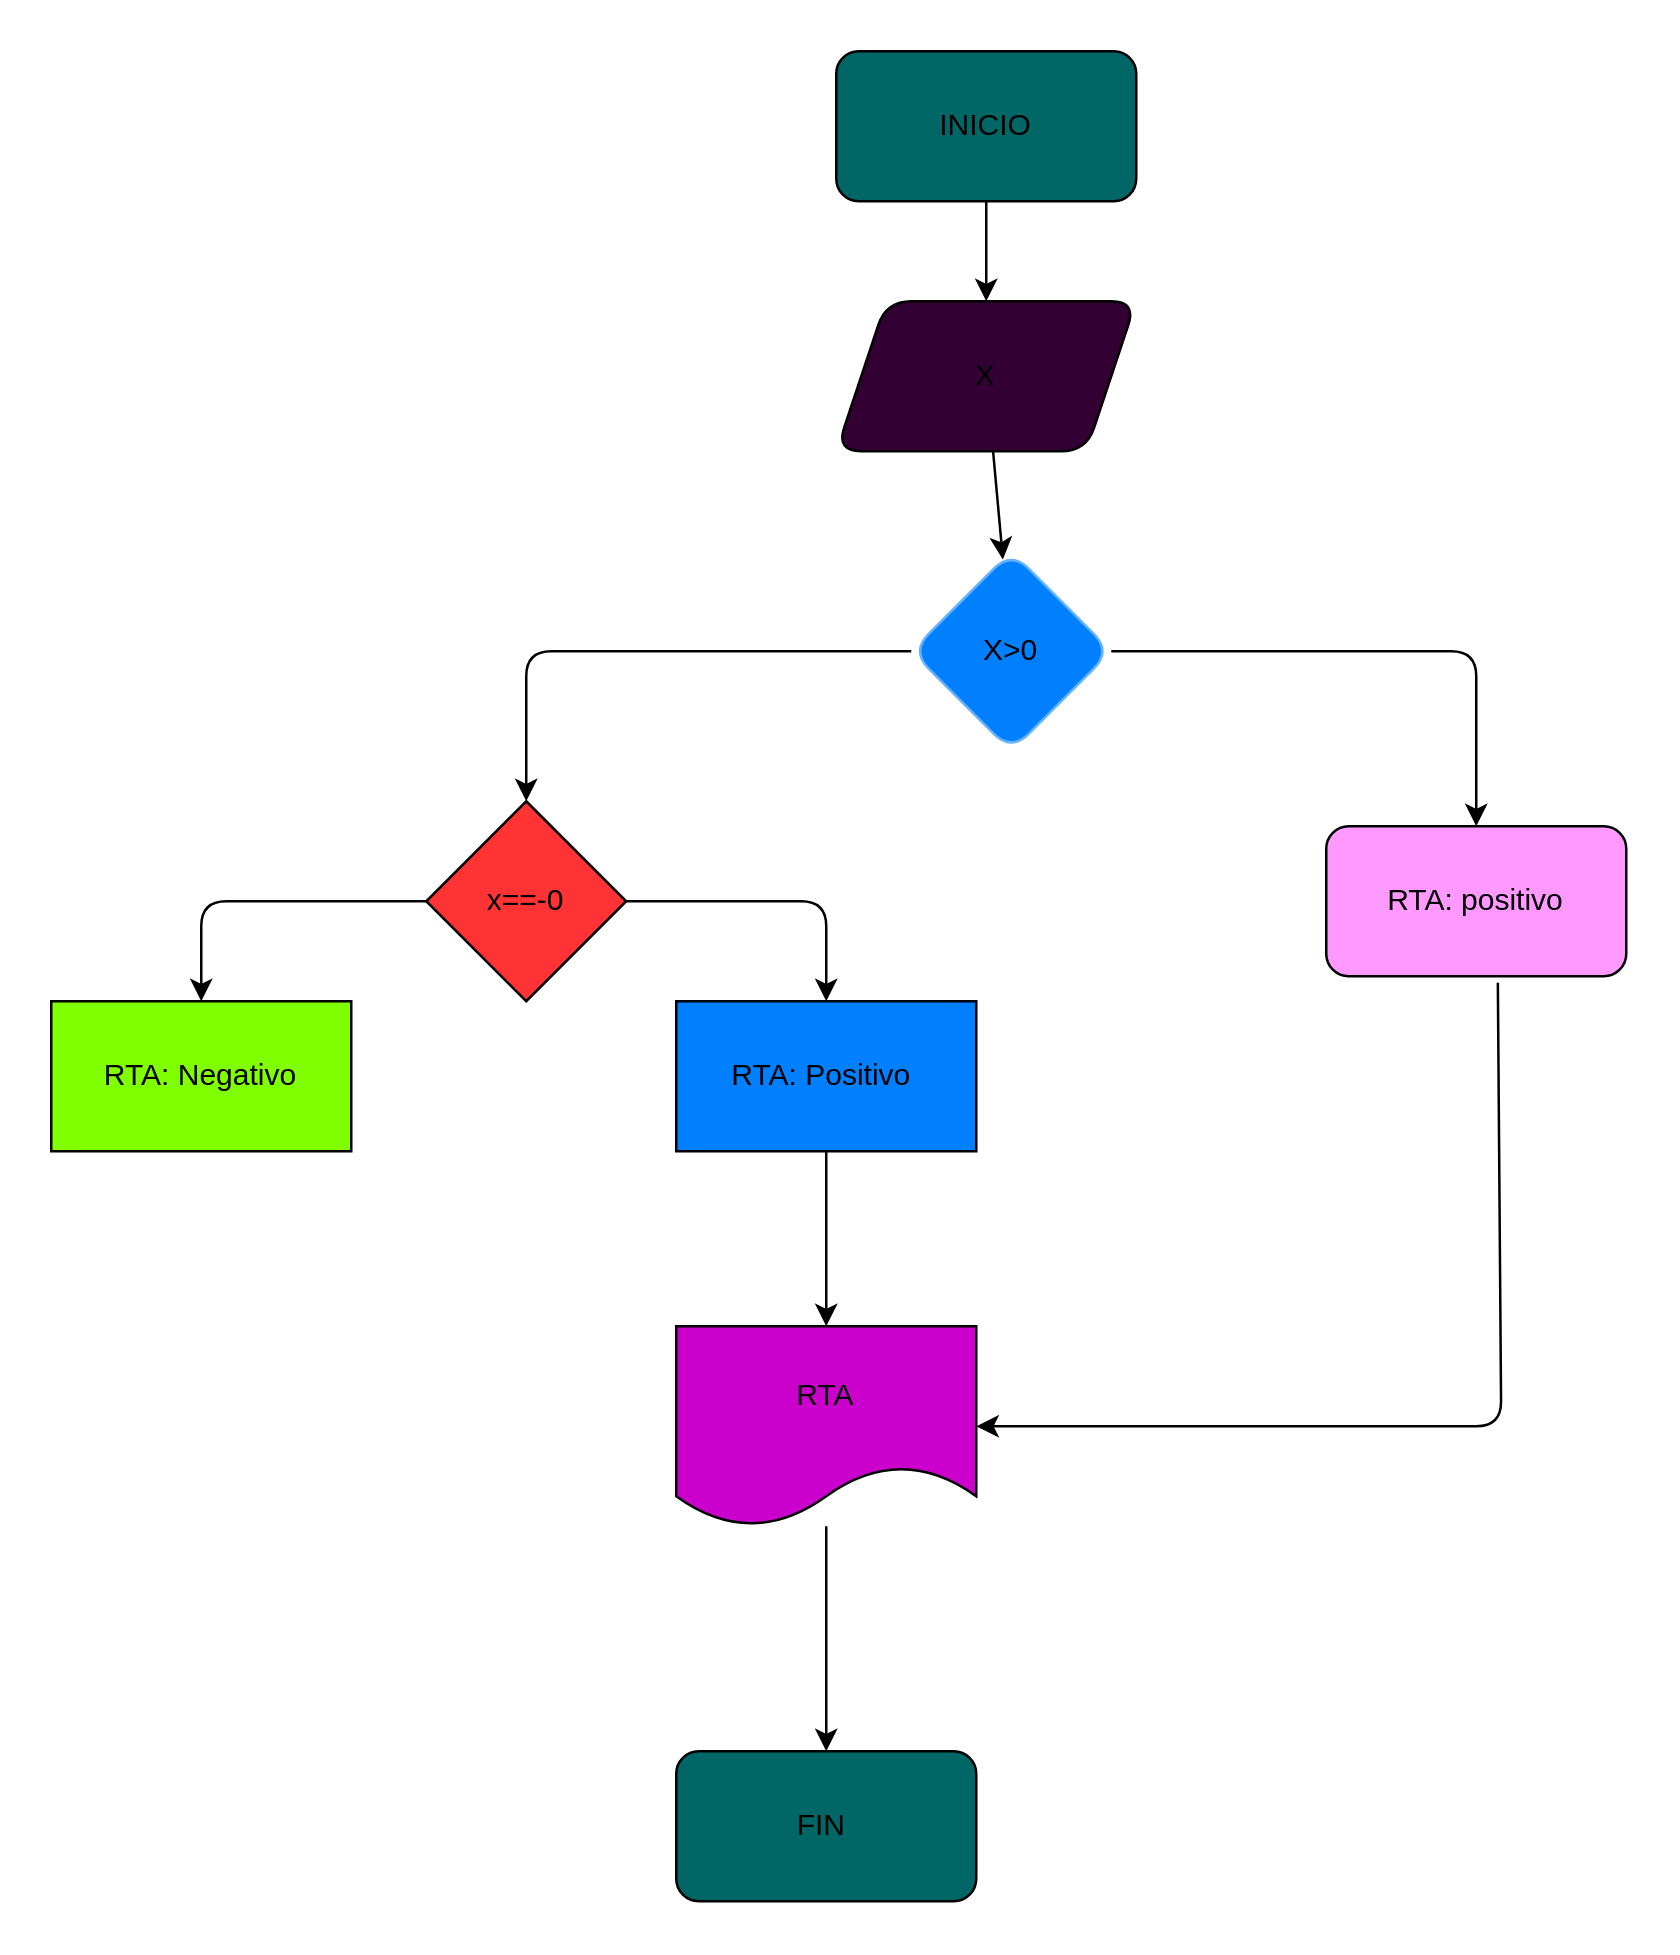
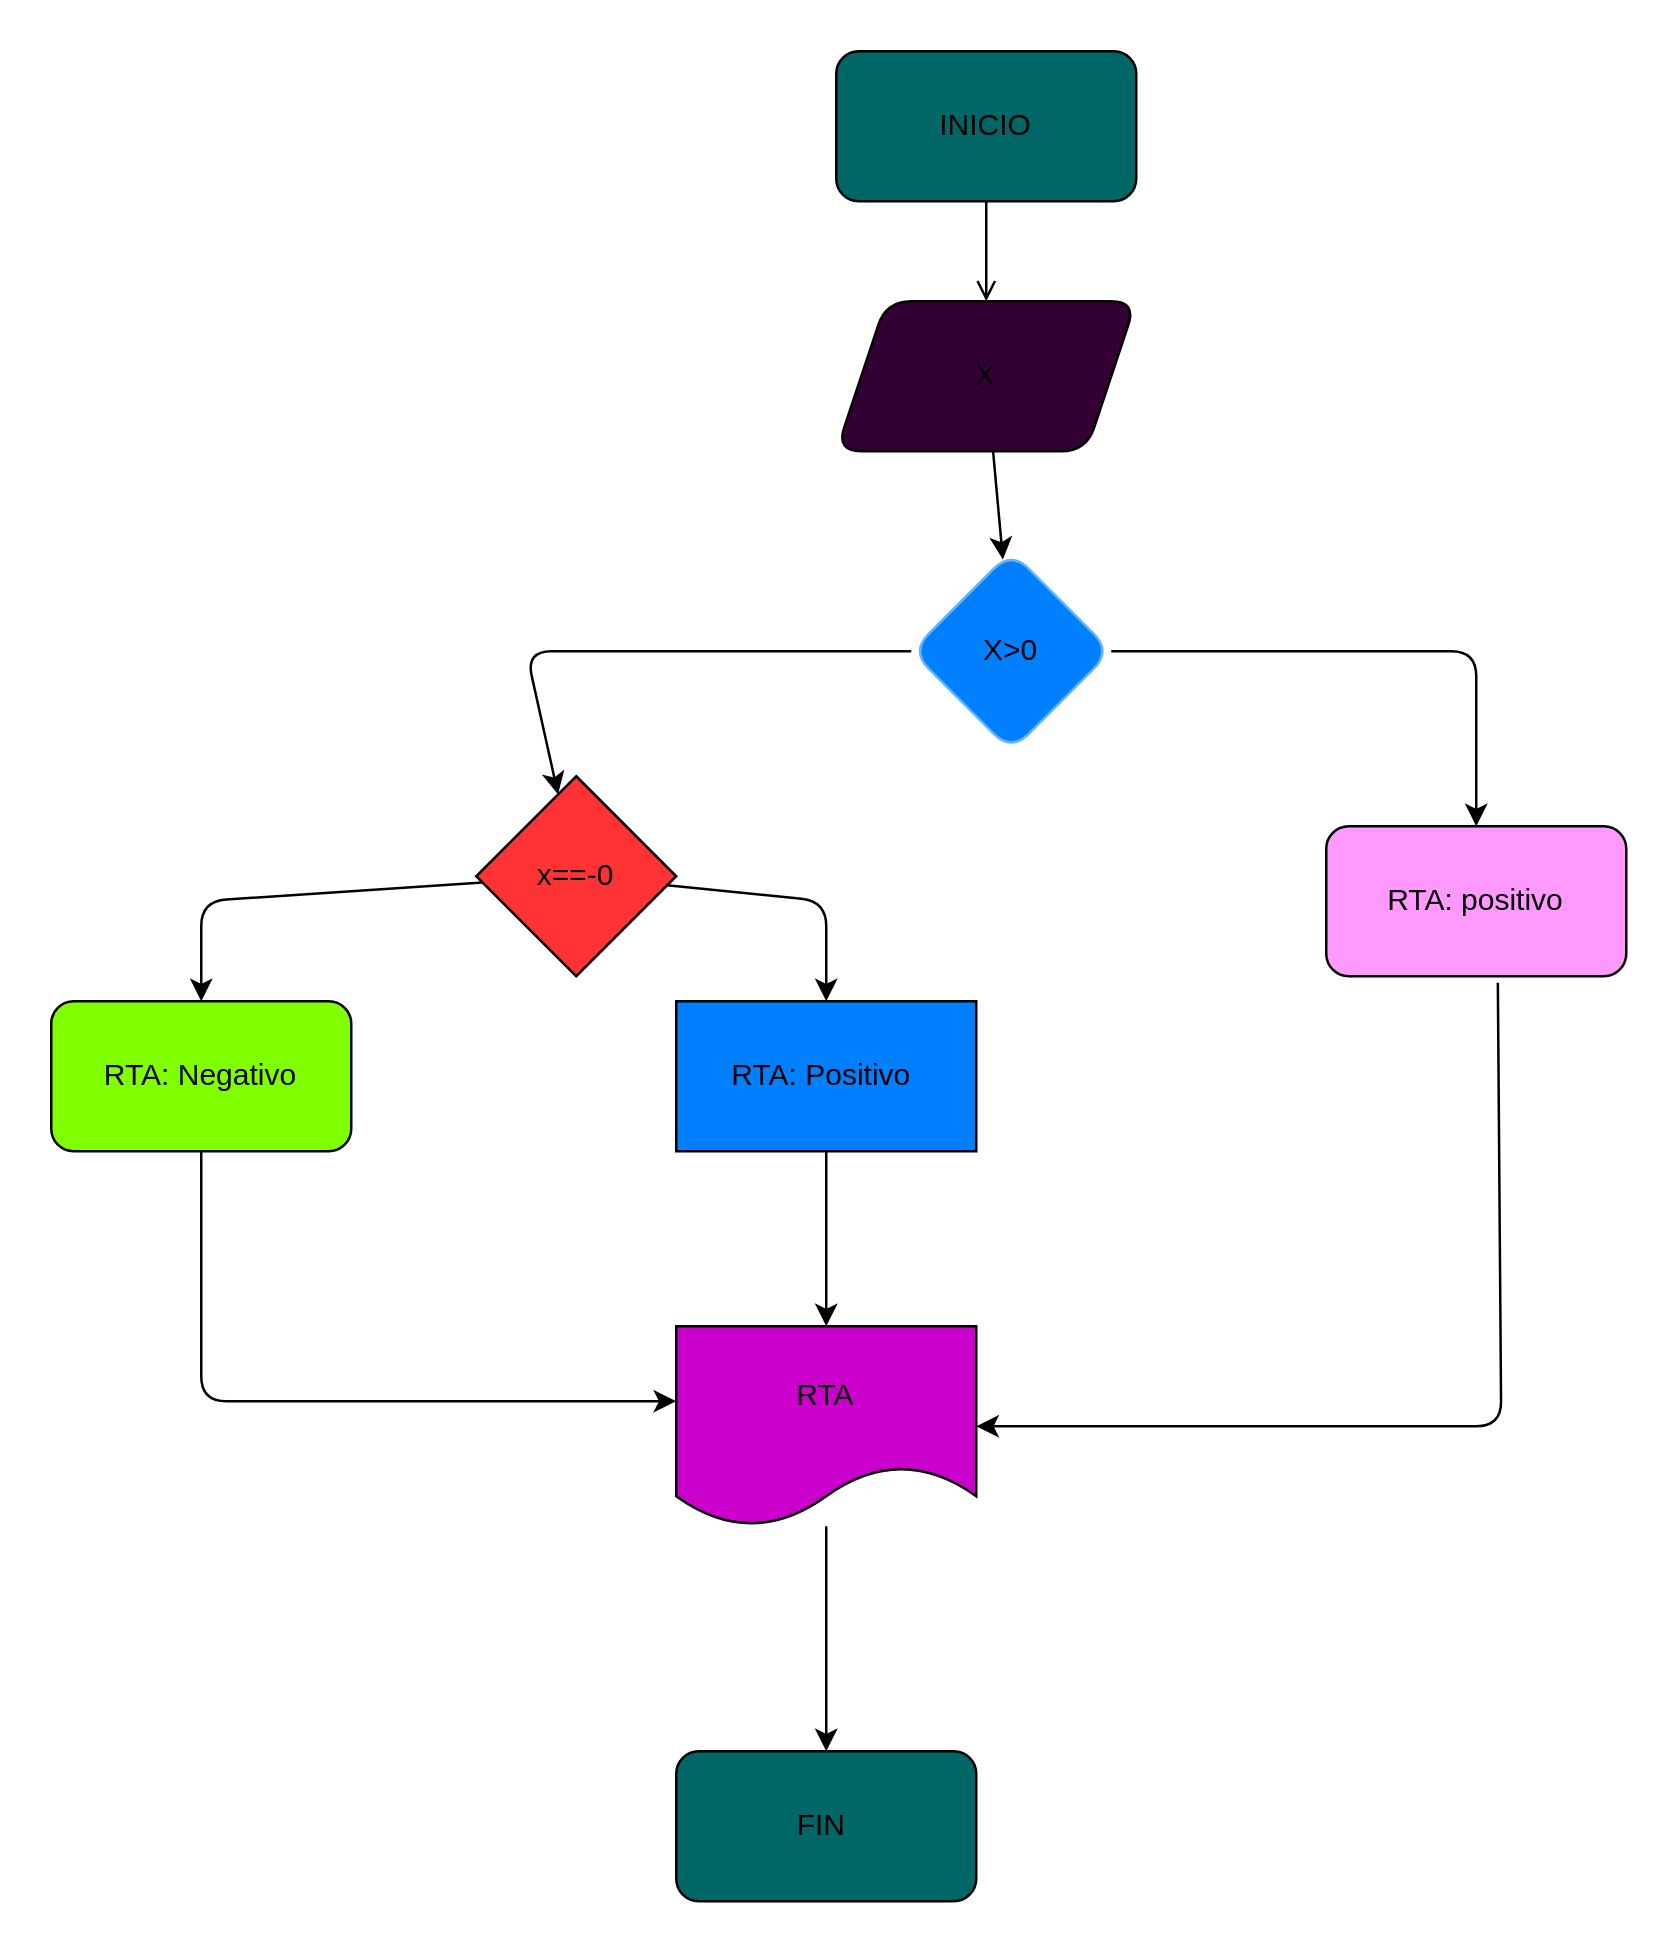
(986, 283) -> (986, 287)
(526, 901) -> (576, 876)
(201, 1076) -> (201, 1076)
none -> (313, 1401)
